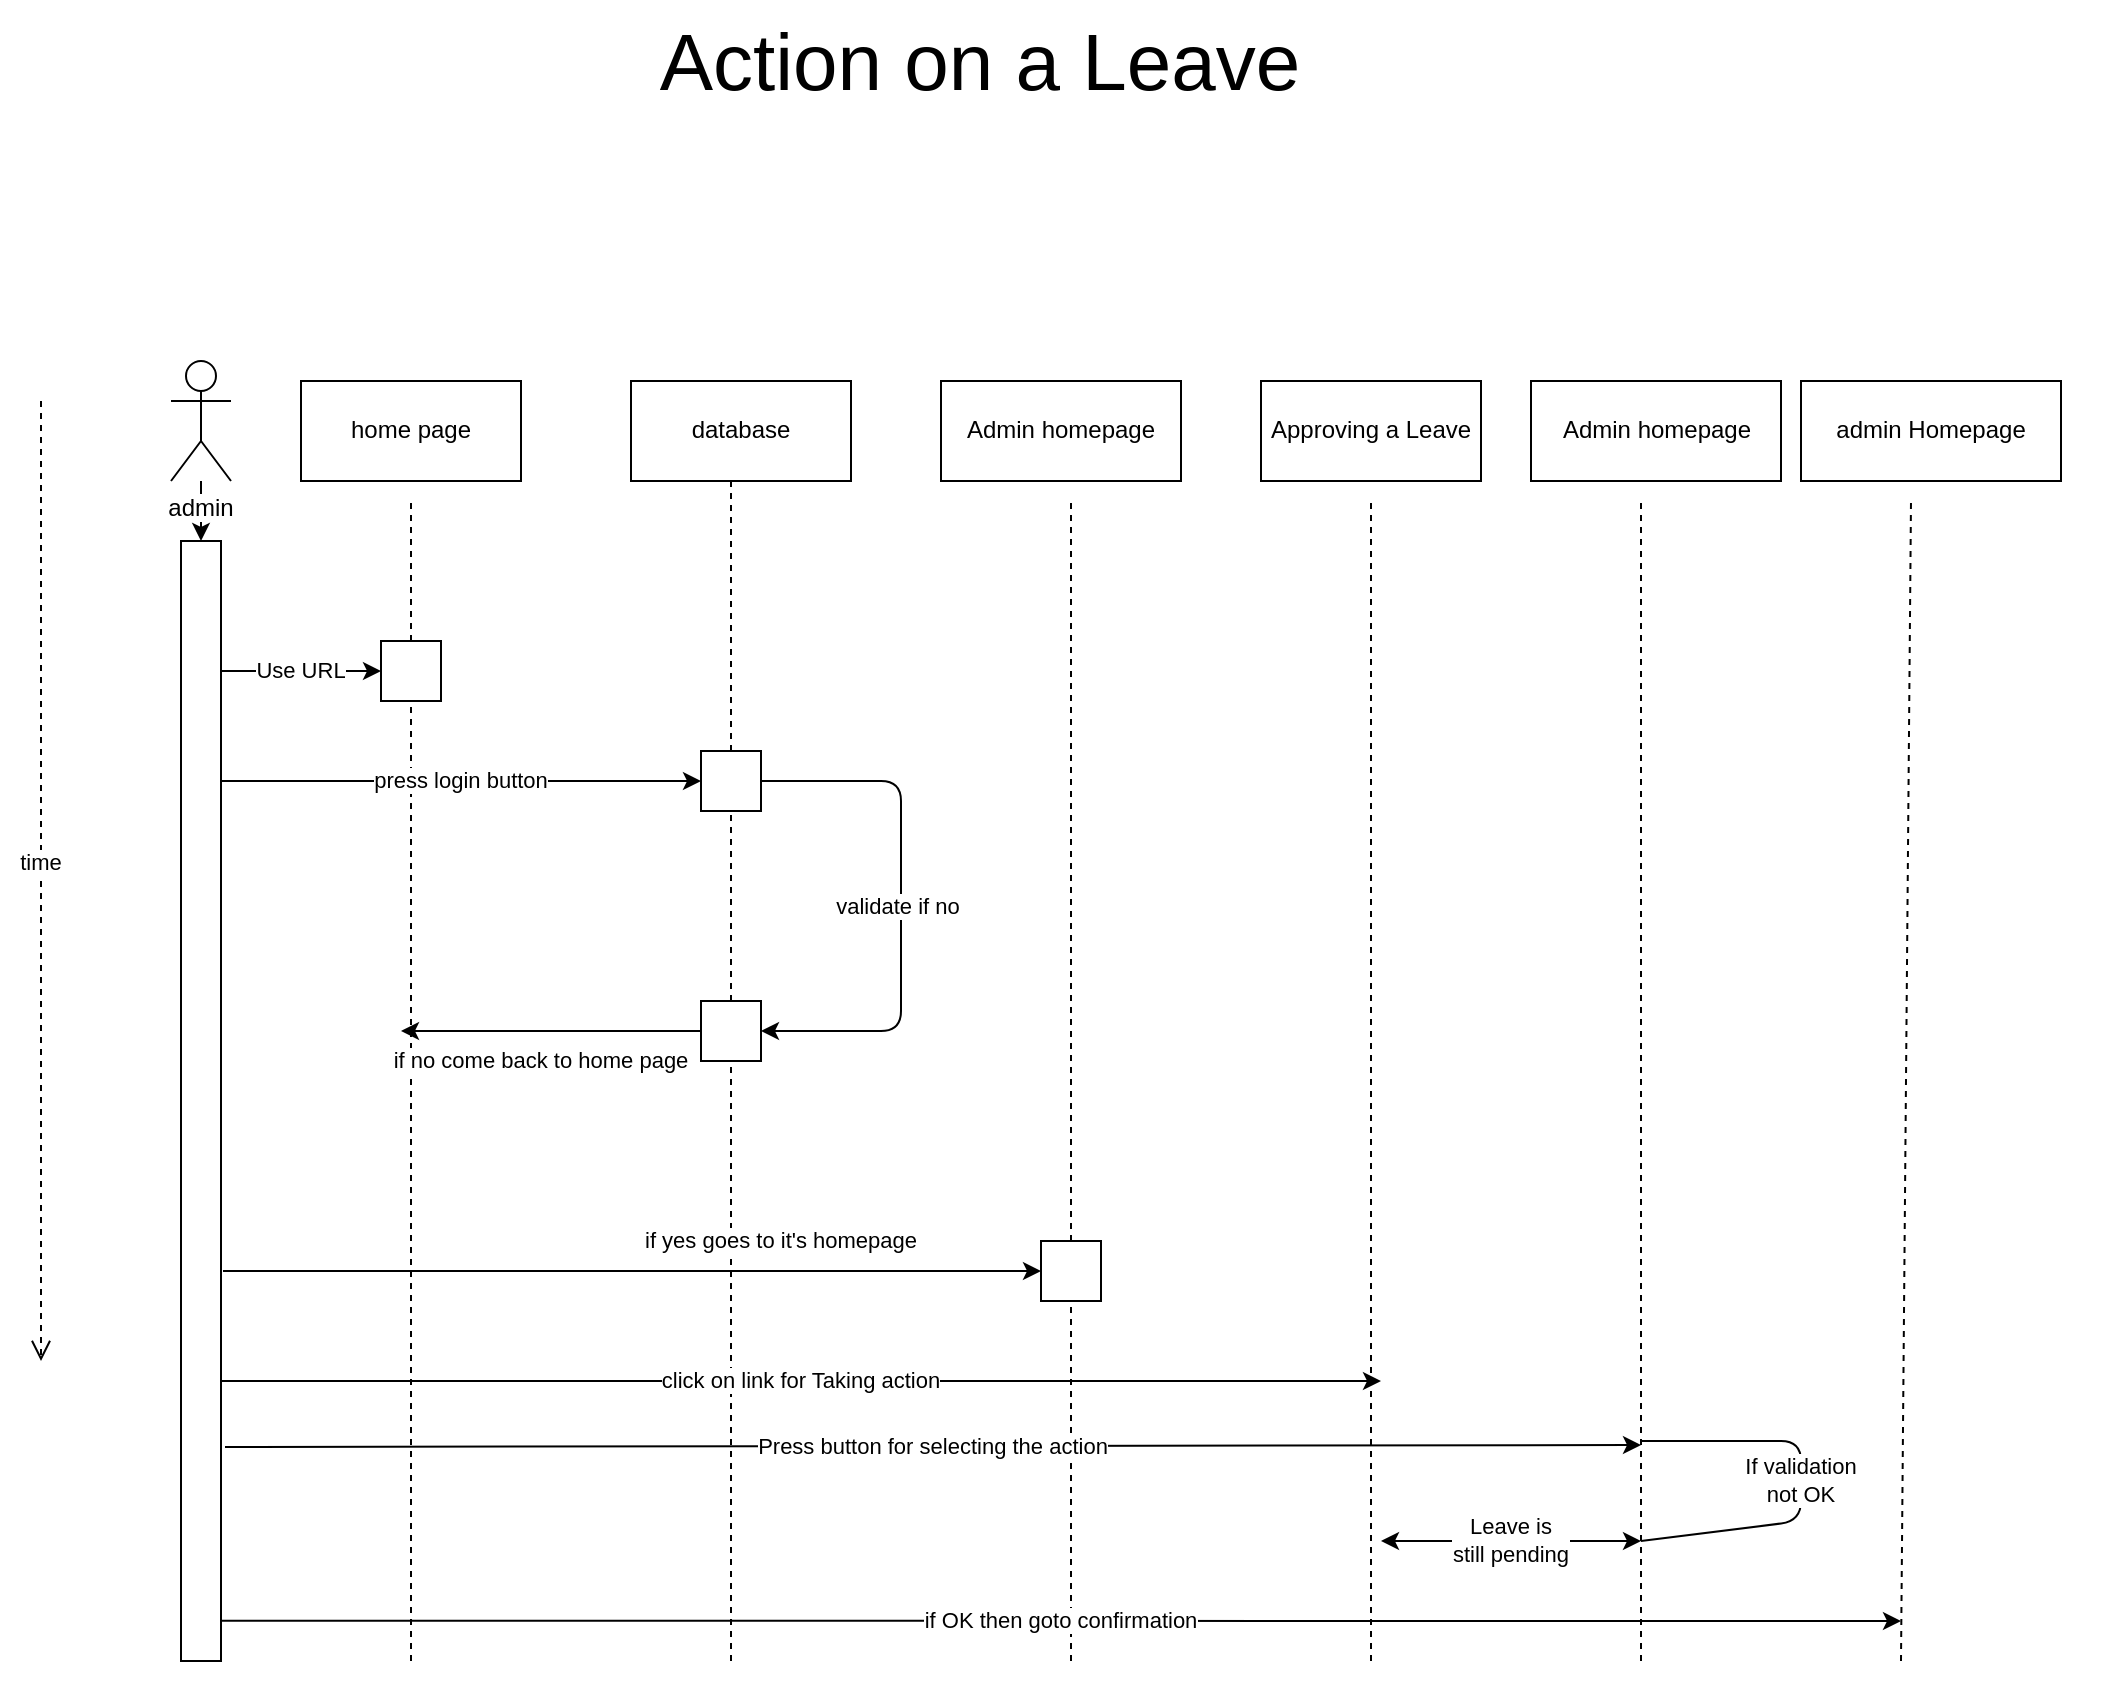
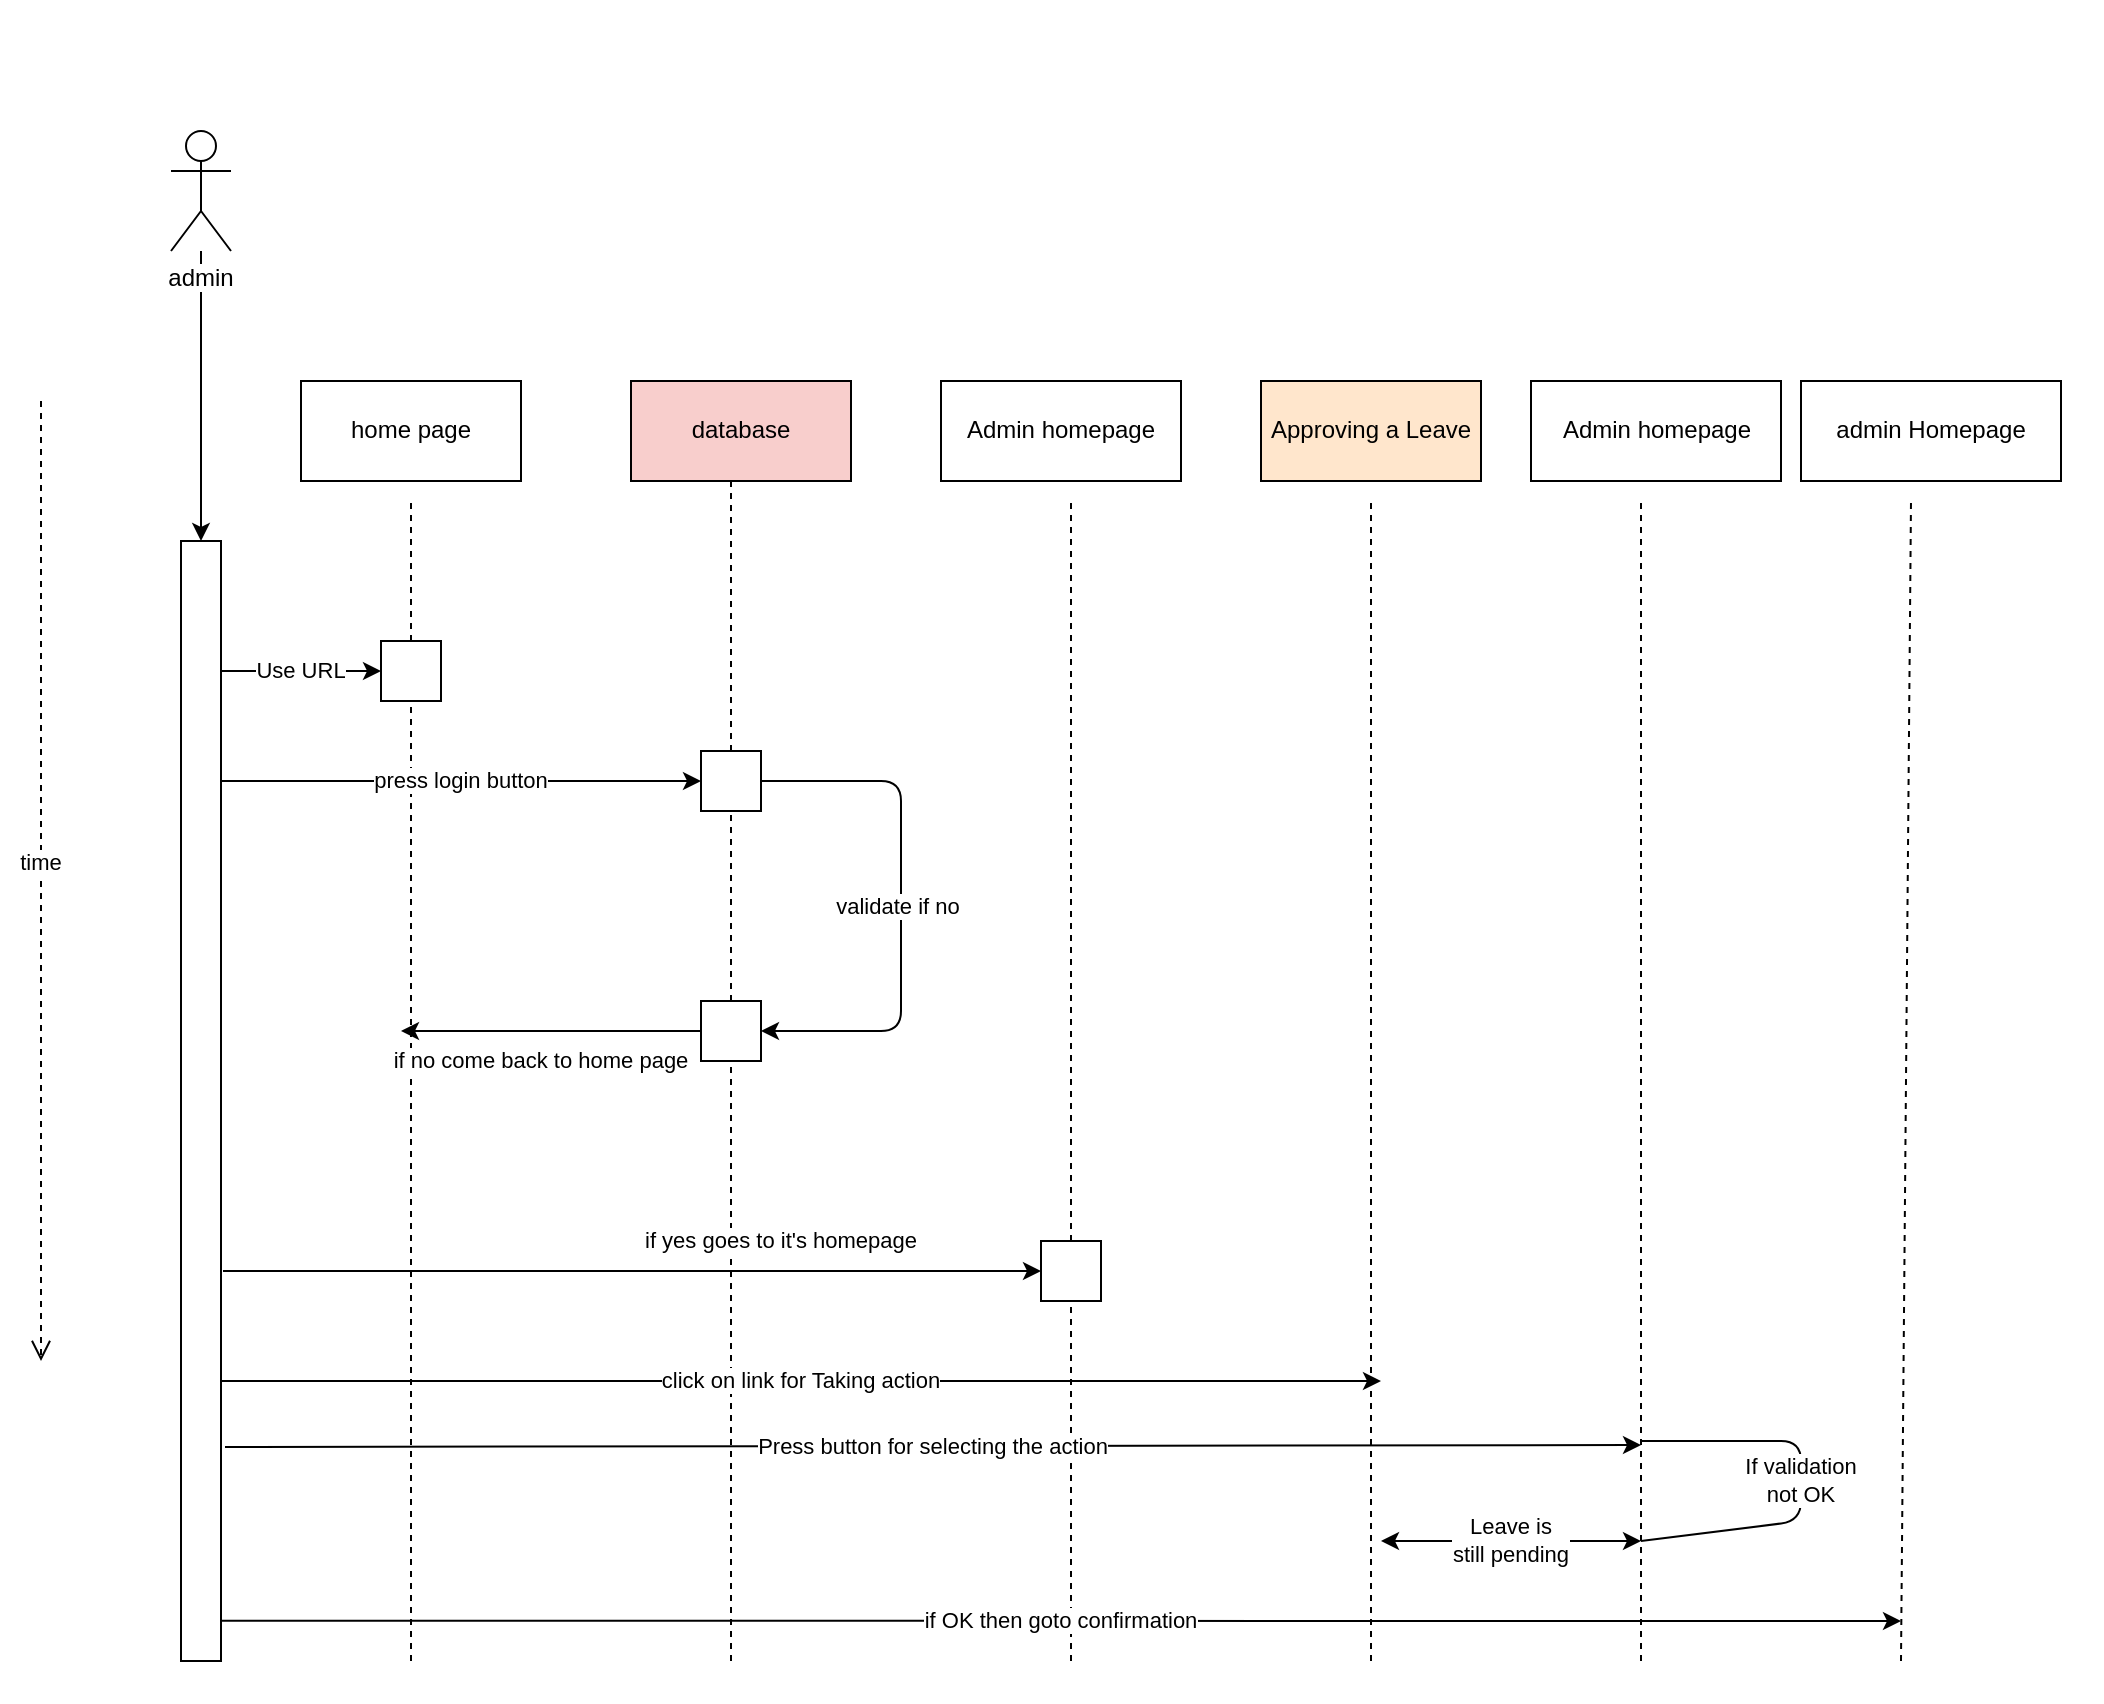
(981, 61) -> none
(201, 421) -> (201, 191)
(741, 431) -> (741, 431)
(1371, 431) -> (1371, 431)
